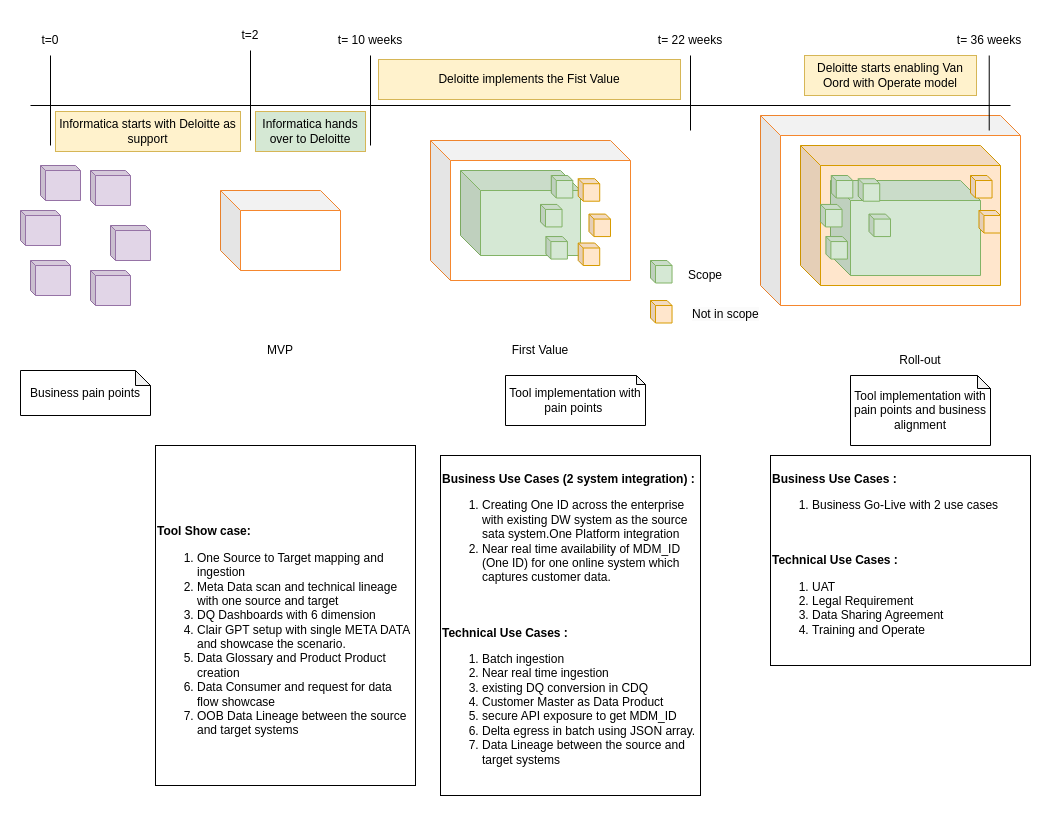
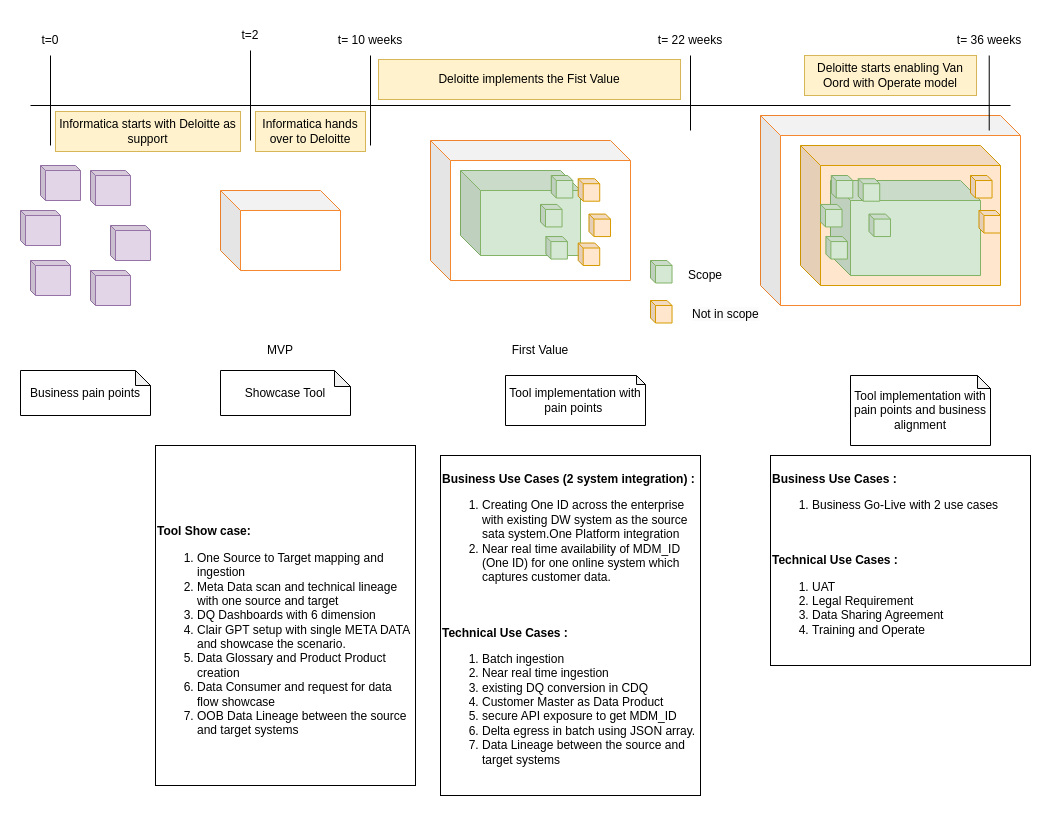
(311, 132) -> (311, 132)
(921, 361) -> none
none -> (286, 393)
